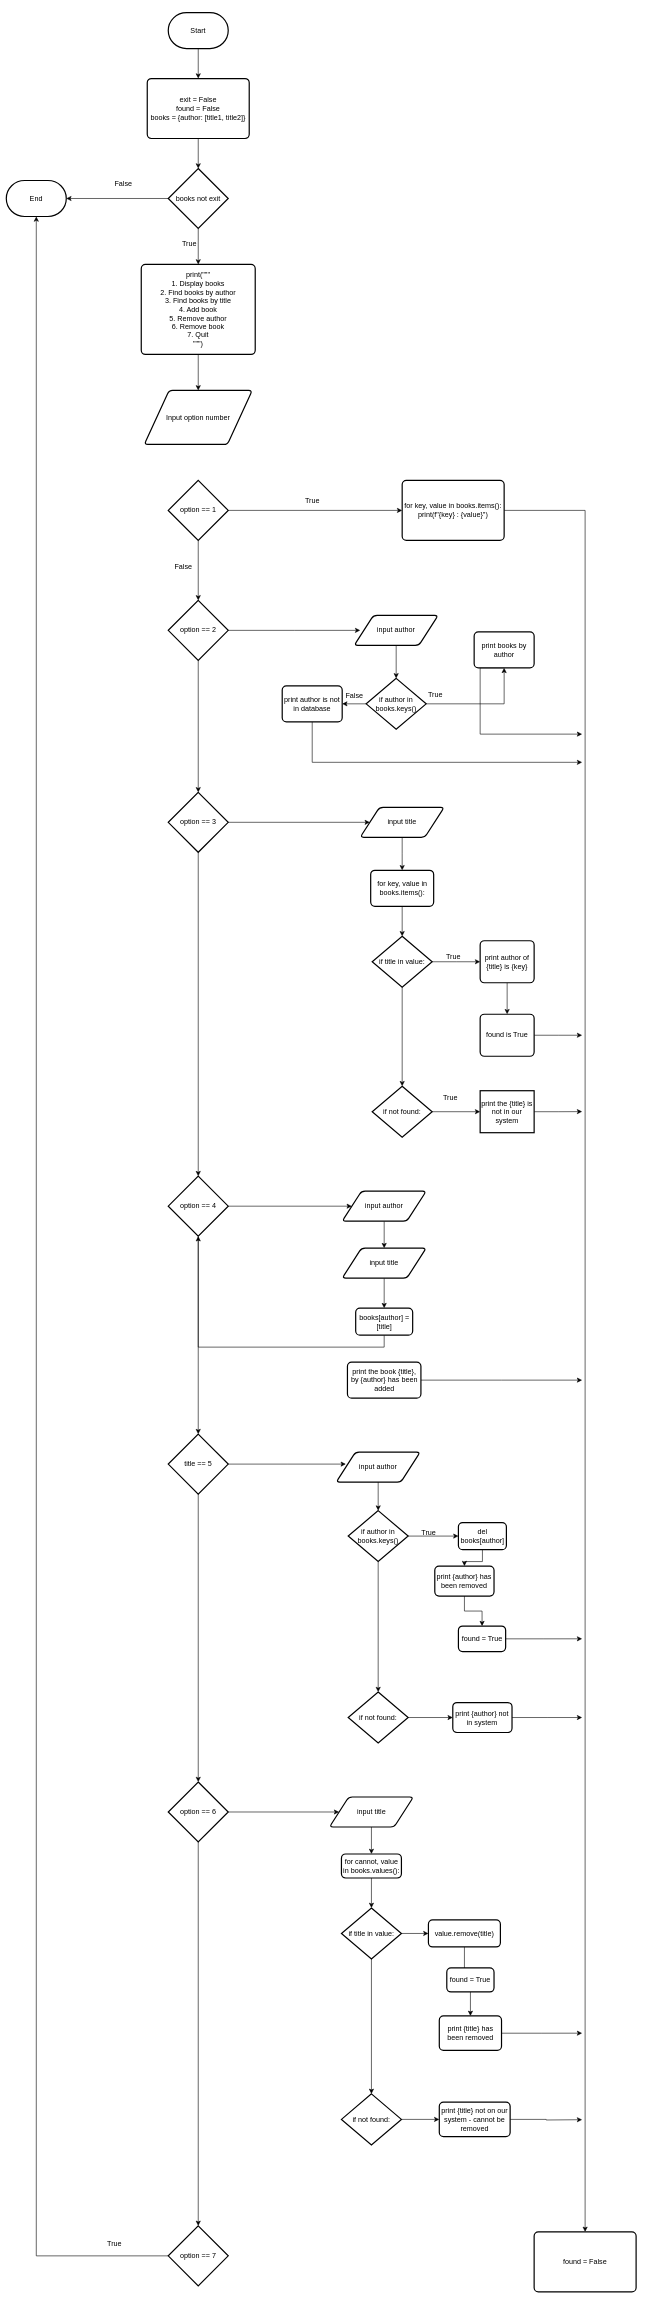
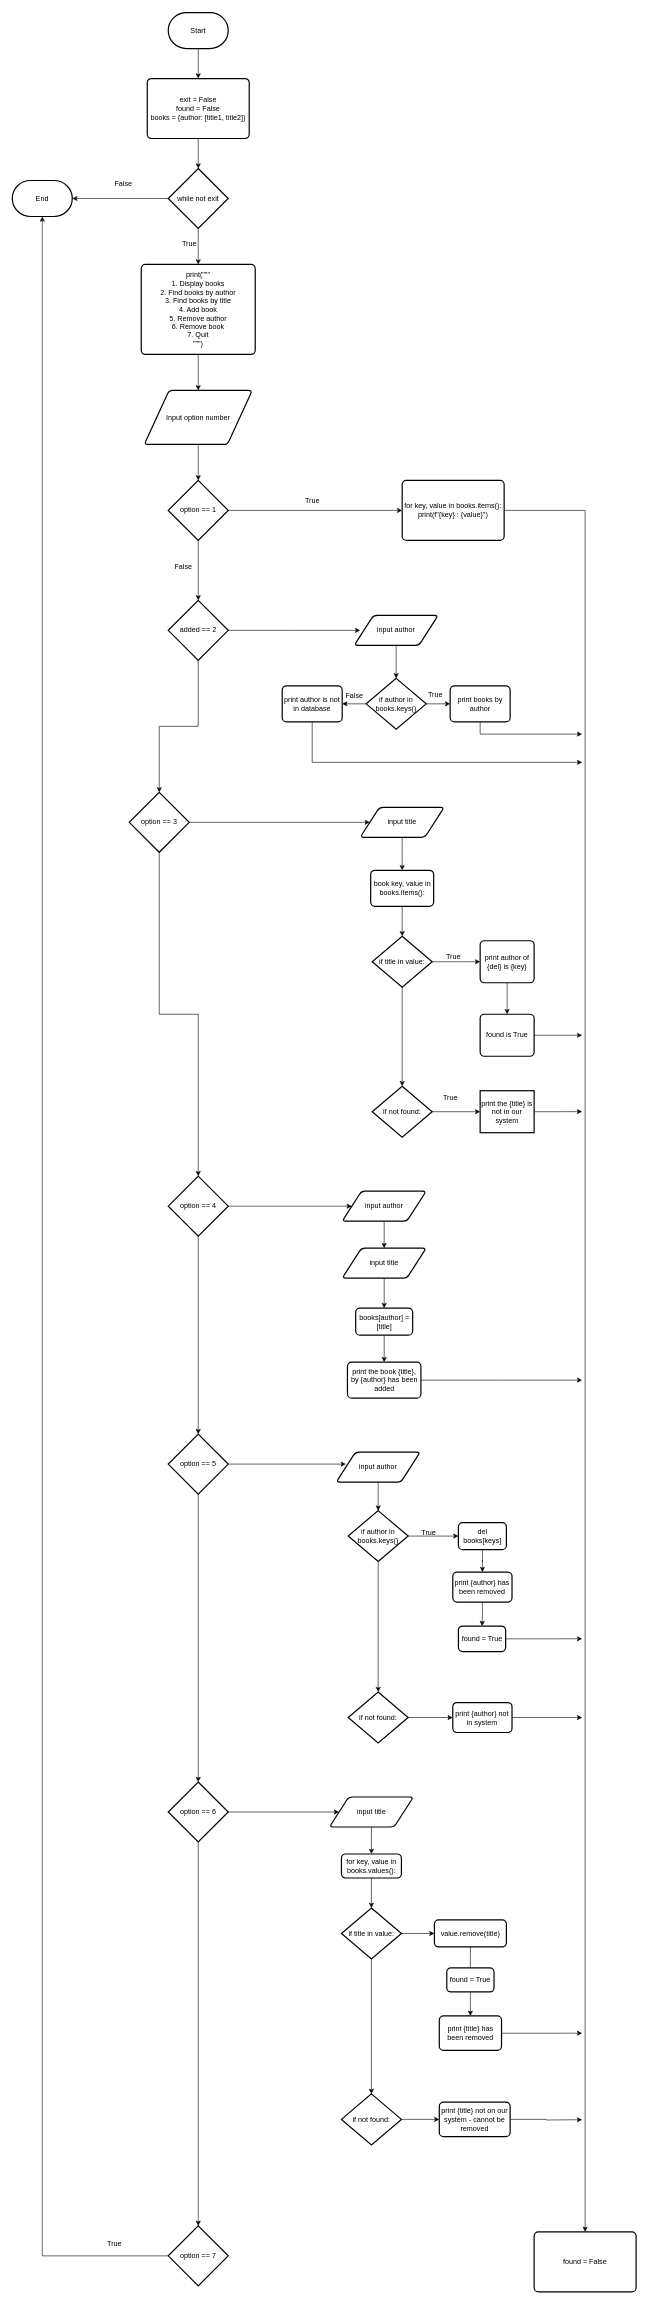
(36, 198) -> (42, 198)
(198, 198) -> (198, 198)
none -> (198, 474)
(198, 630) -> (198, 630)
(504, 650) -> (480, 704)
(198, 822) -> (159, 822)
(403, 888) -> (403, 888)
(507, 962) -> (507, 962)
(294, 1347) -> (384, 1356)
(198, 1464) -> (198, 1464)
(483, 1536) -> (483, 1536)
(465, 1581) -> (483, 1587)
(372, 1866) -> (372, 1866)
(465, 1934) -> (471, 1934)
